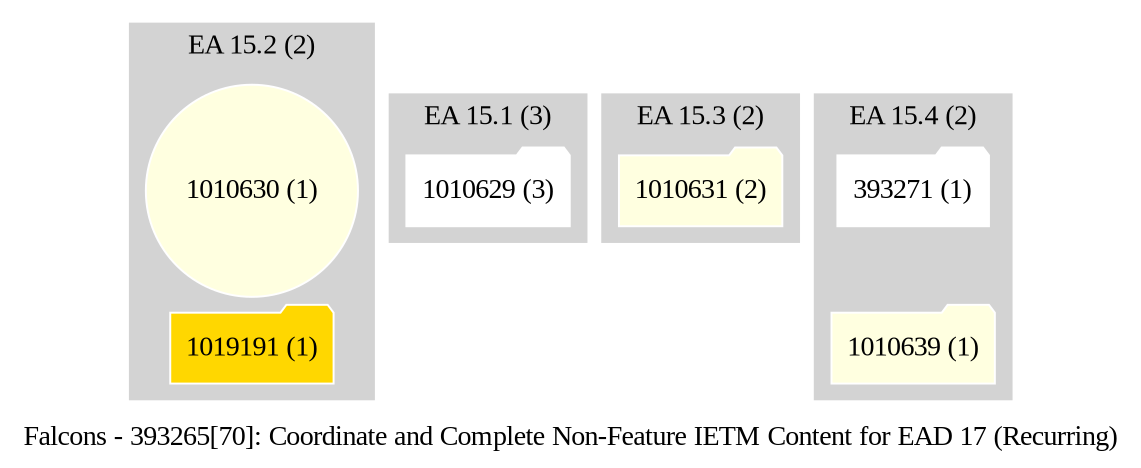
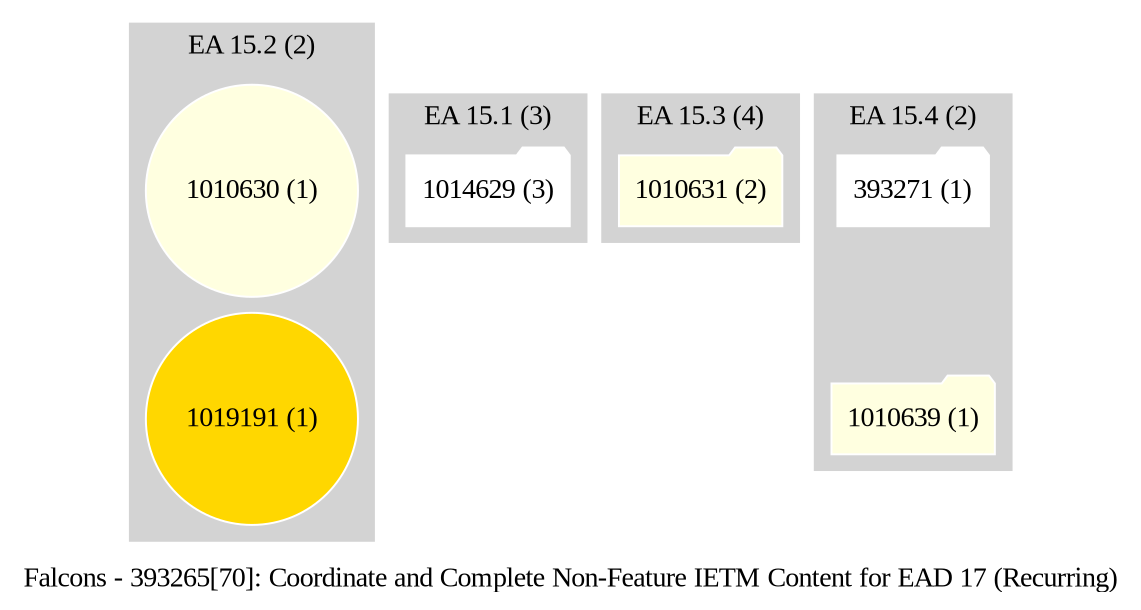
(701, 117) -> (701, 117)
(488, 191) -> (488, 191)
(252, 348) -> (252, 419)
